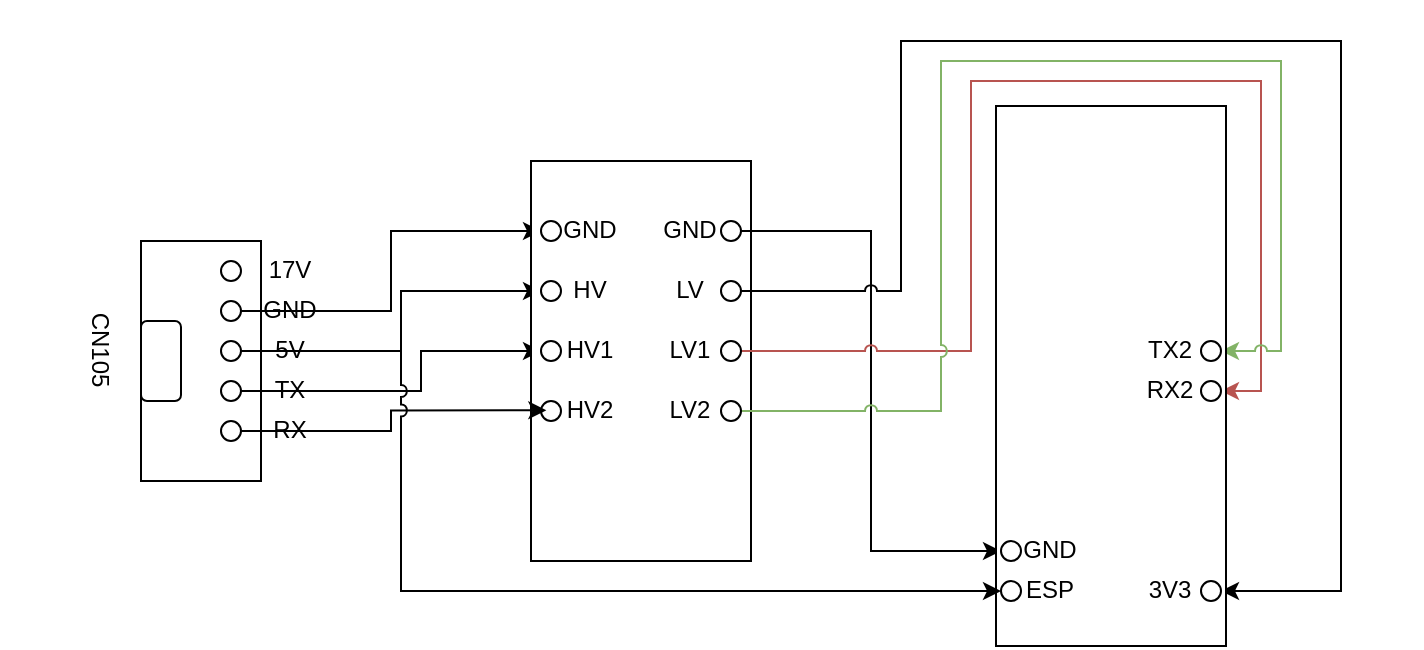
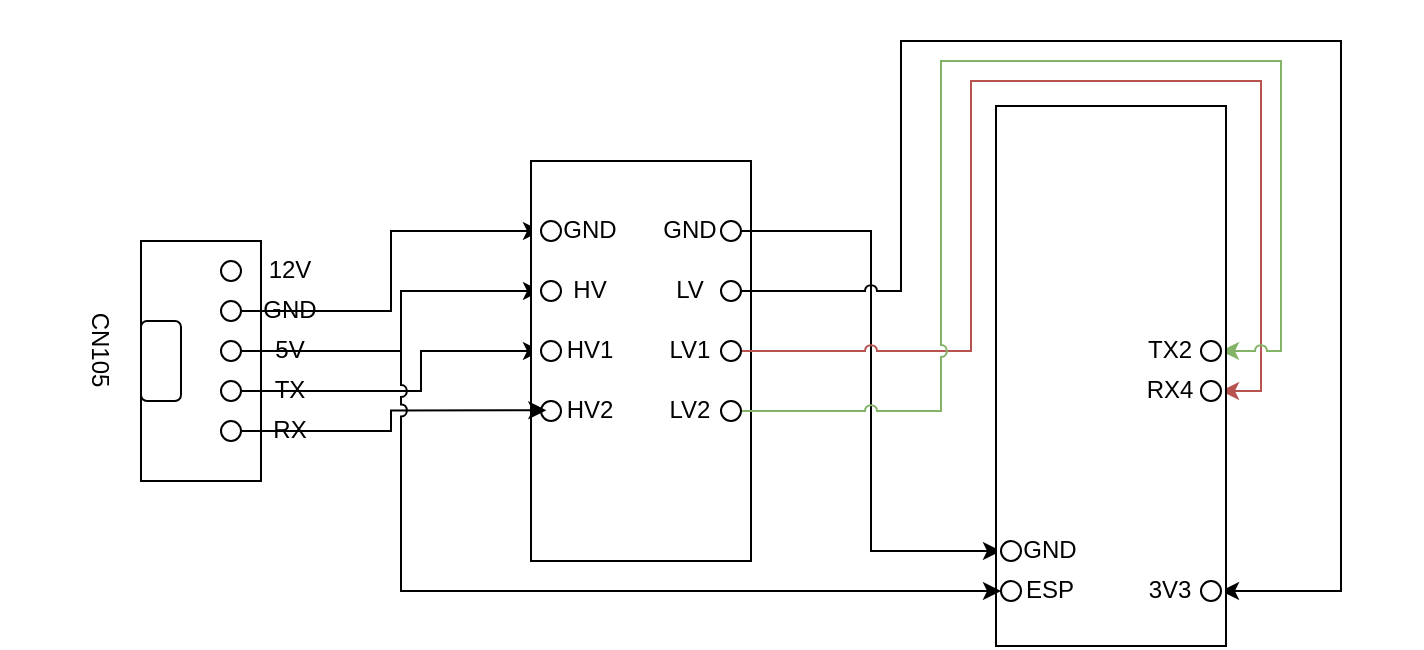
(291, 271) -> (291, 271)
(1171, 391) -> (1171, 391)
